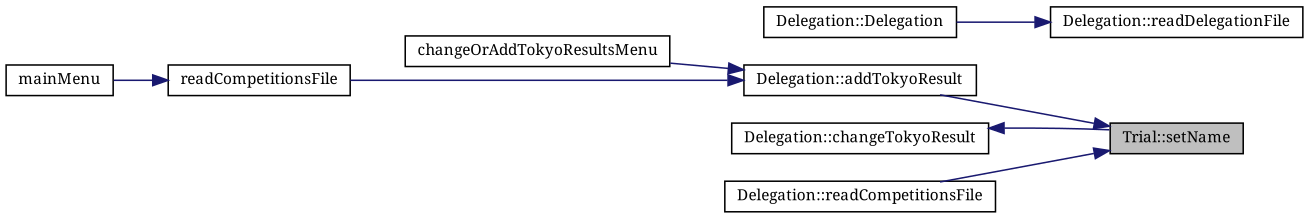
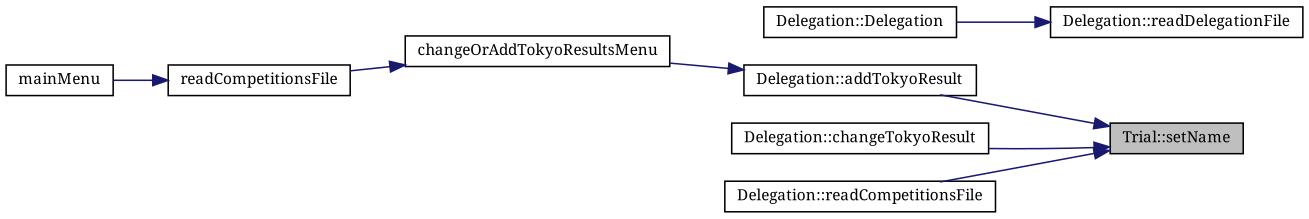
(539, 80) -> (370, 69)
(1057, 128) -> (1041, 149)
